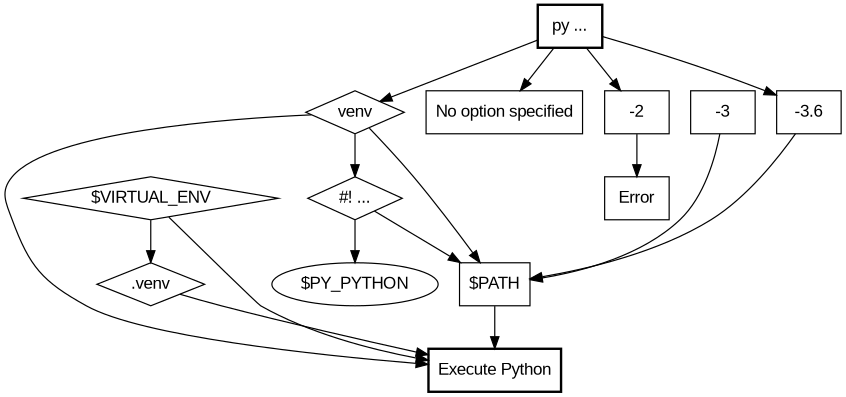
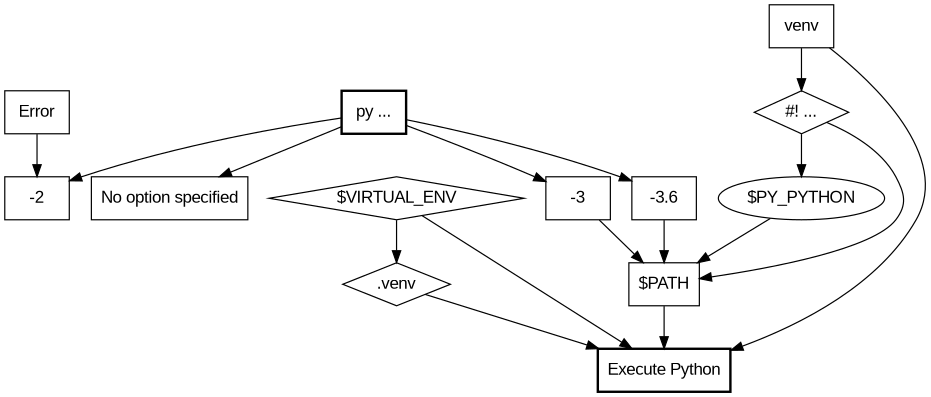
(464, 69) -> (471, 150)
(355, 112) -> (801, 26)
(637, 149) -> (37, 149)
(423, 189) -> (739, 237)
